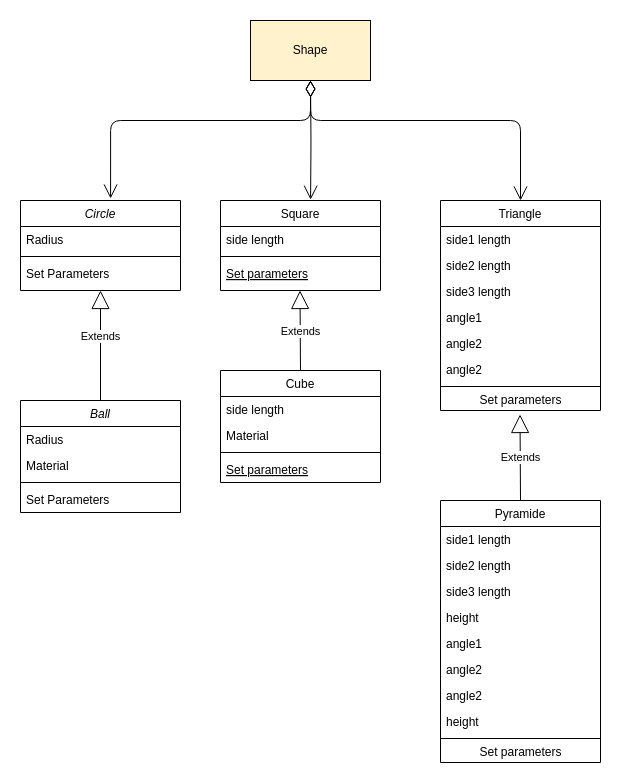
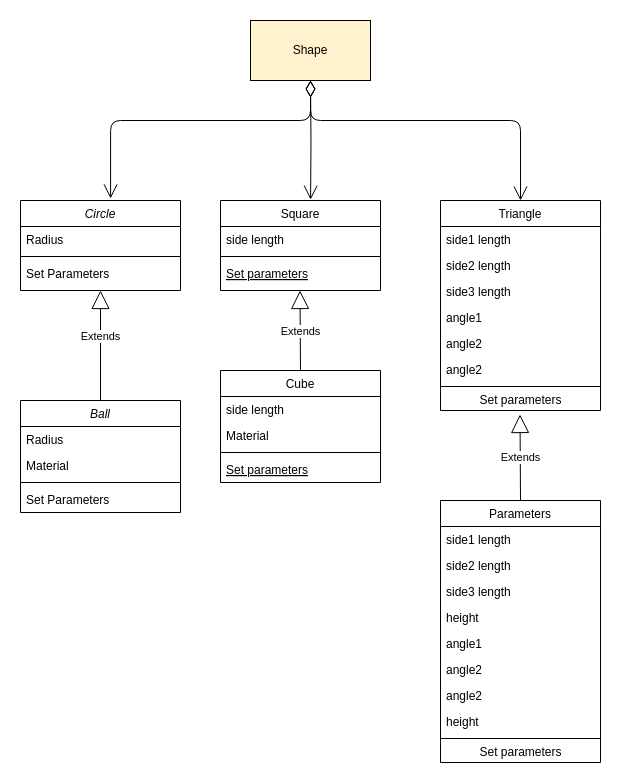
(520, 514) -> (520, 514)
